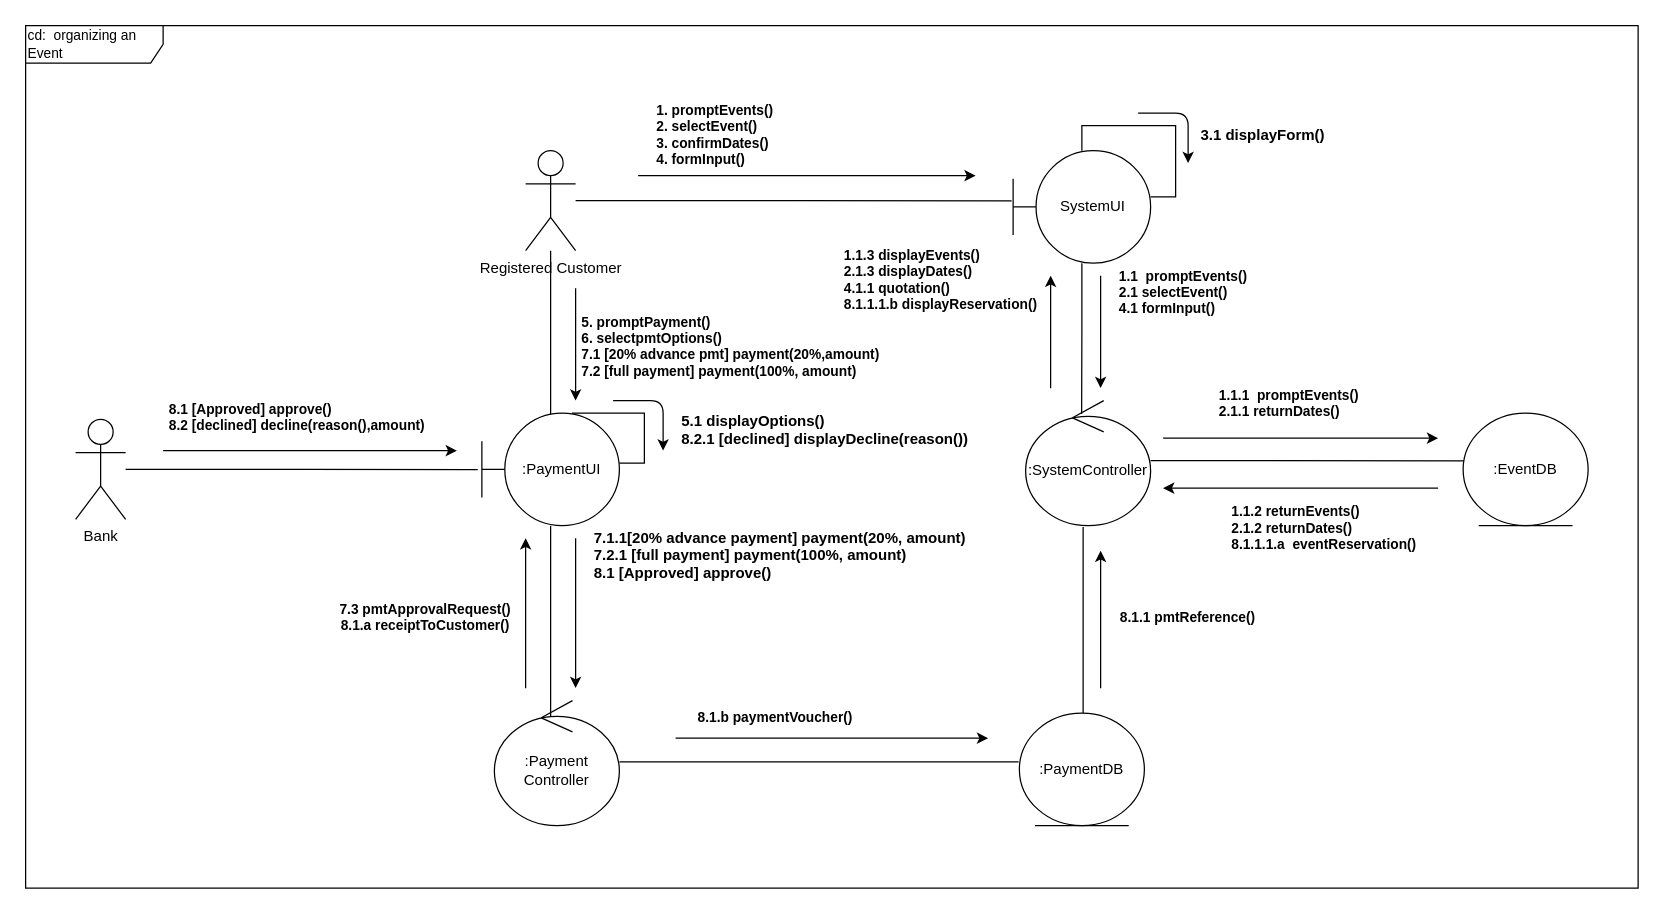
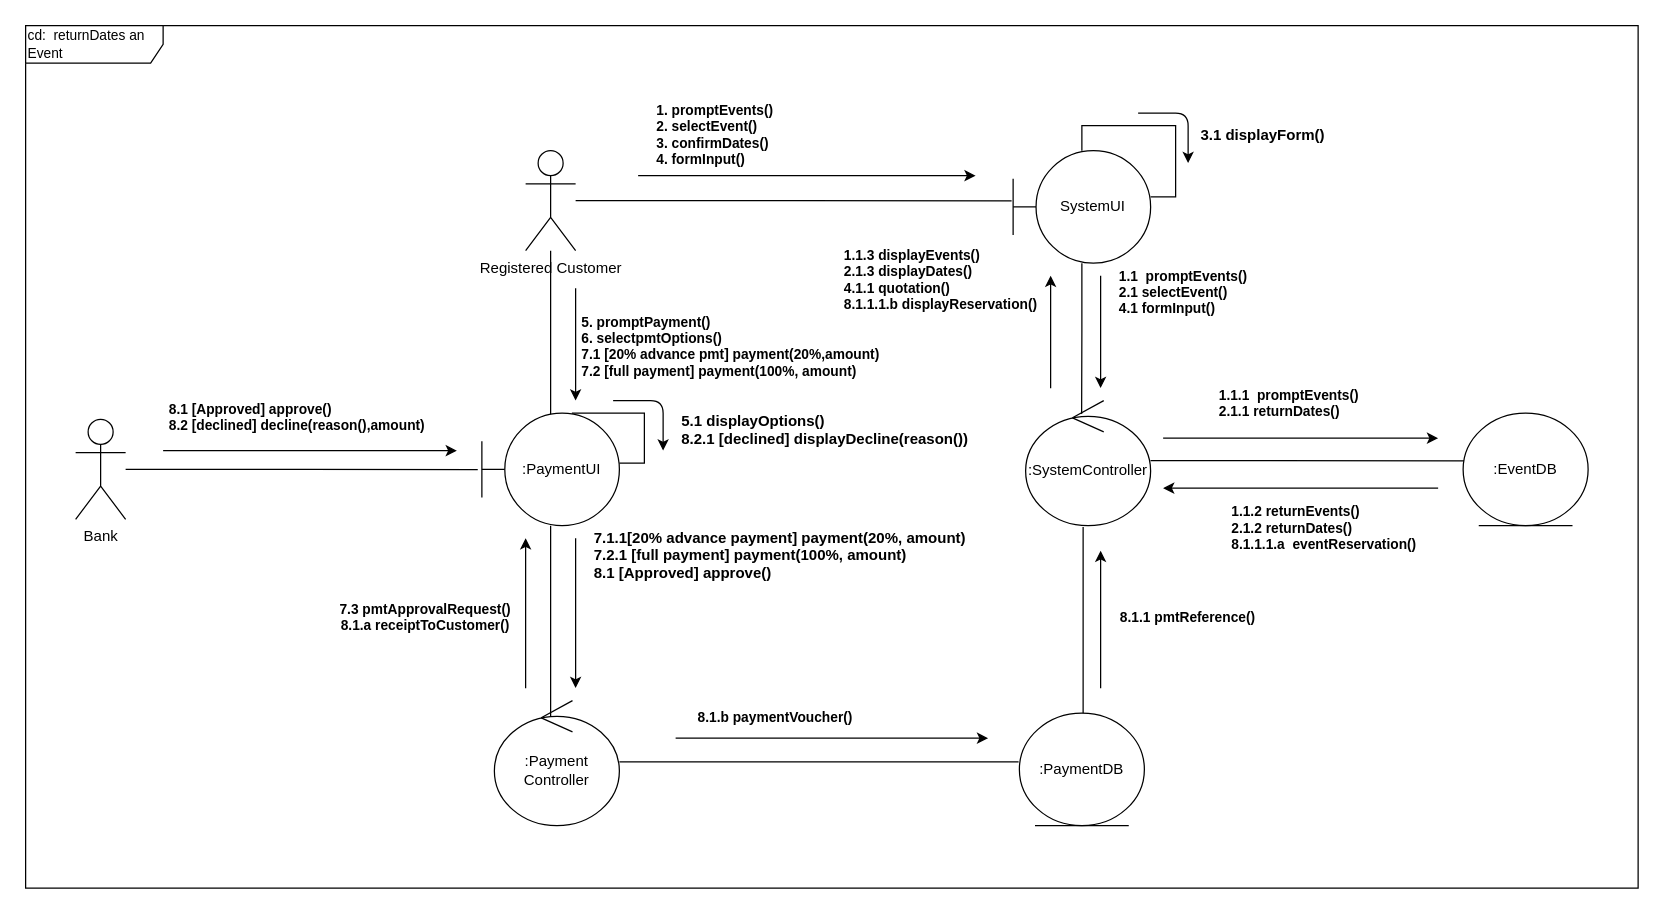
(96, 44) -> (96, 44)
